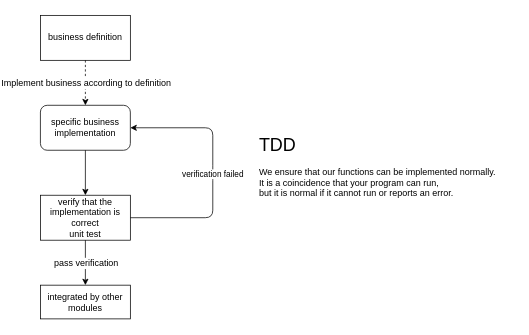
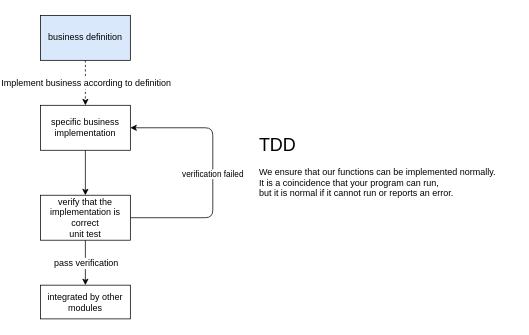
(85, 38) -> (85, 38)
(85, 128) -> (85, 128)
